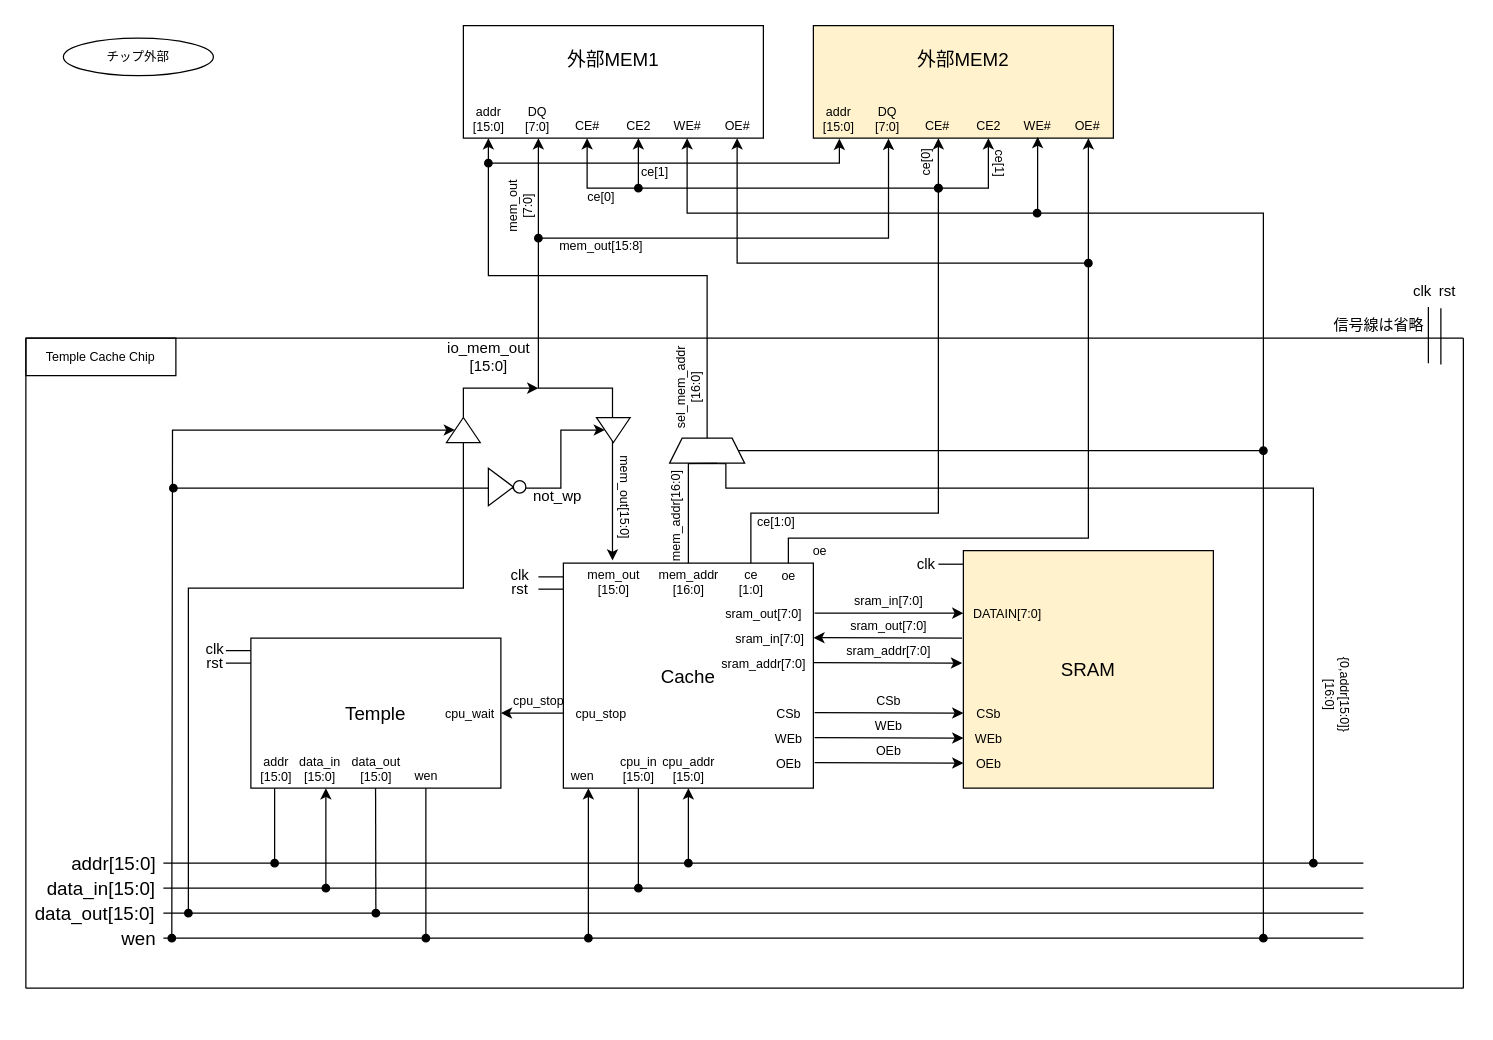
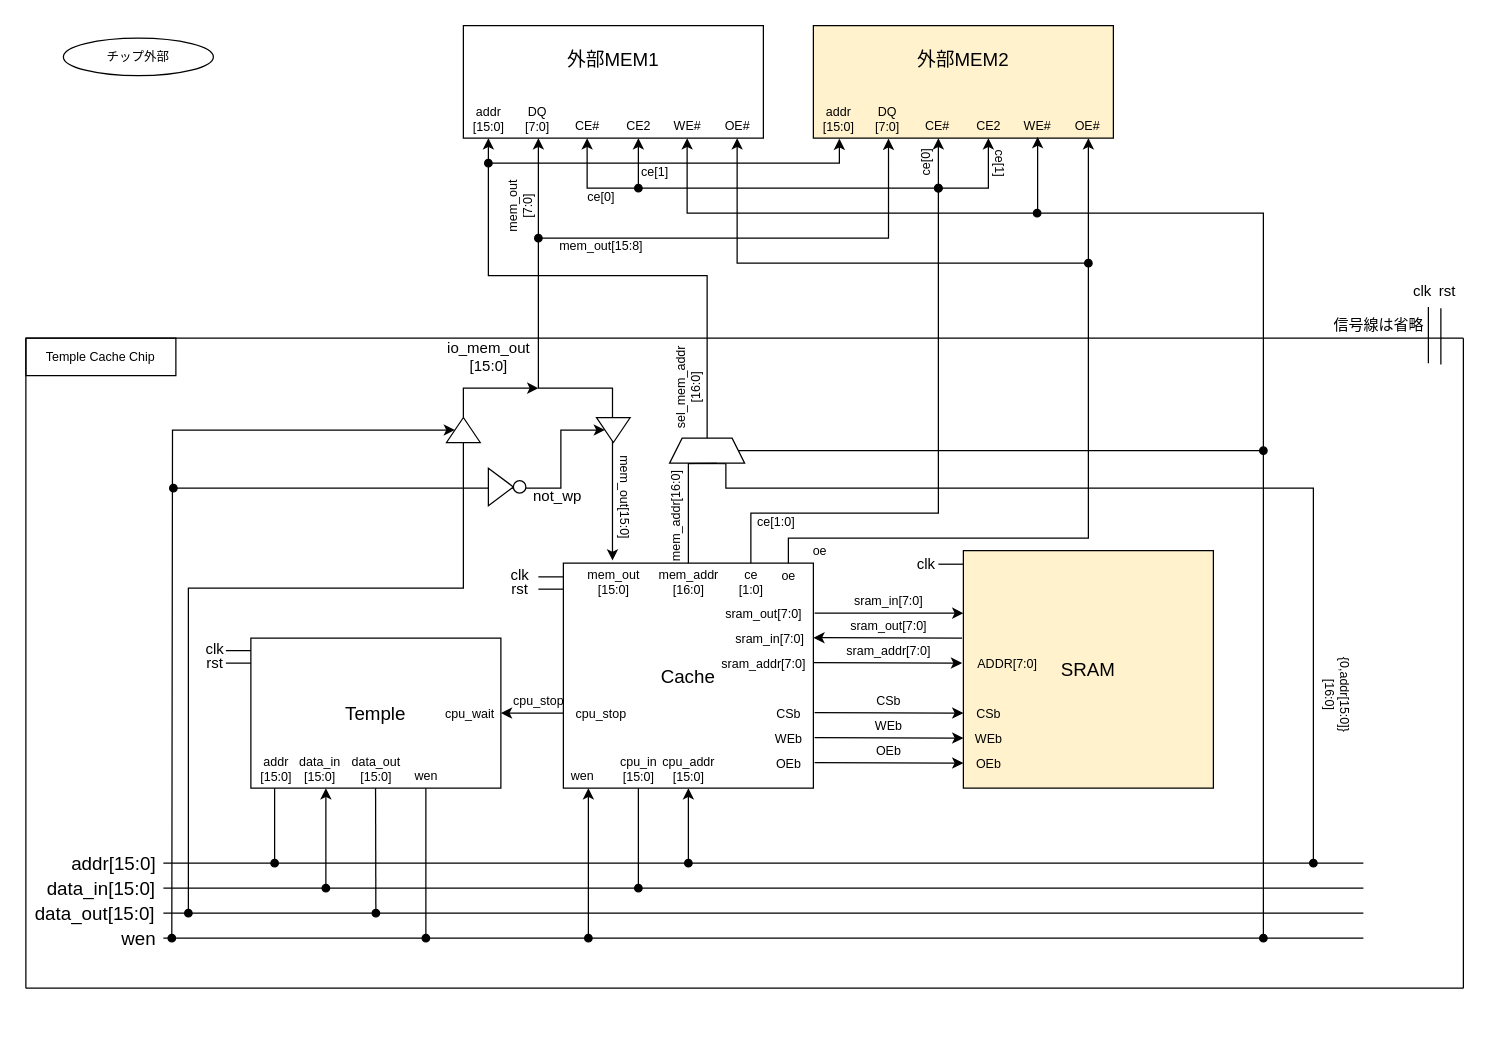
(1007, 613) -> none
none -> (1007, 663)
